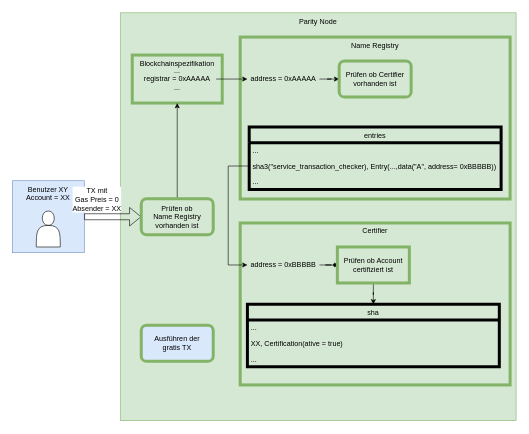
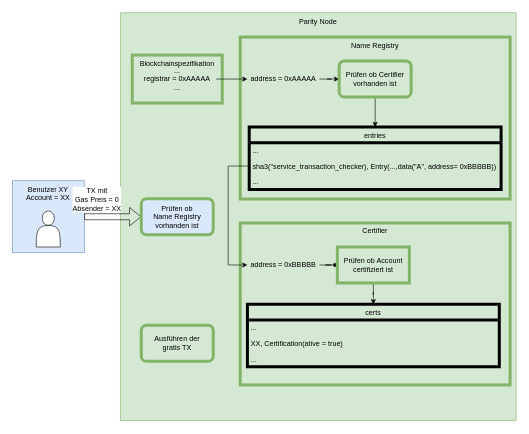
(177, 108) -> none
none -> (375, 121)
(177, 217) -> (177, 217)
(373, 312) -> (373, 312)
(177, 343) -> (177, 343)
